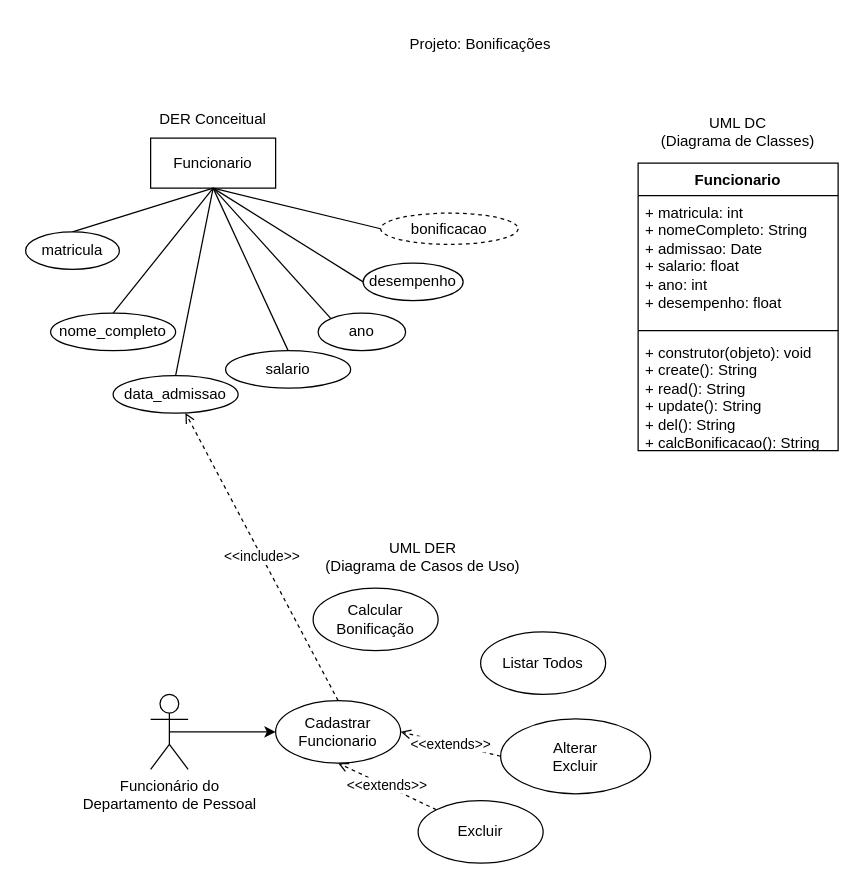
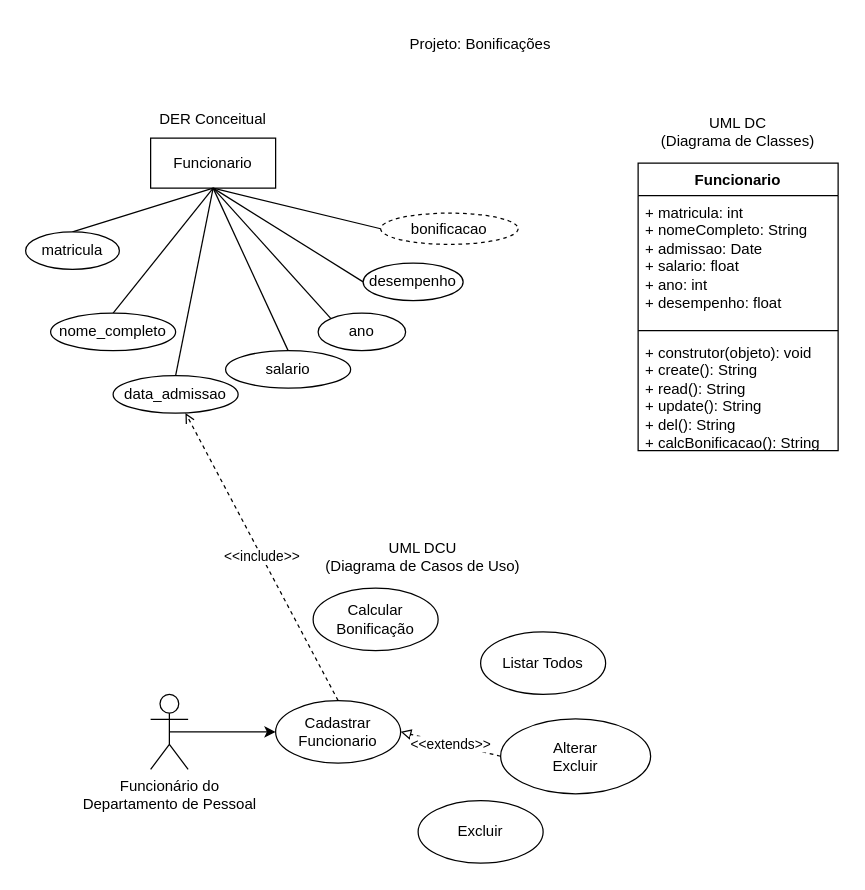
(423, 557) -> (423, 557)
(408, 734) -> (411, 735)
(389, 787) -> none
